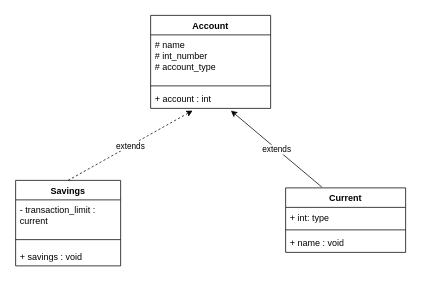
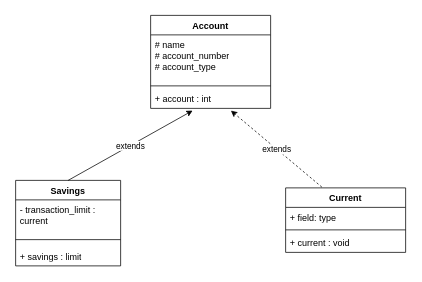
(189, 56) -> (194, 56)
(94, 166) -> (94, 166)
(302, 170) -> (302, 170)
(313, 218) -> (317, 218)
(317, 244) -> (324, 244)
(53, 257) -> (53, 257)
